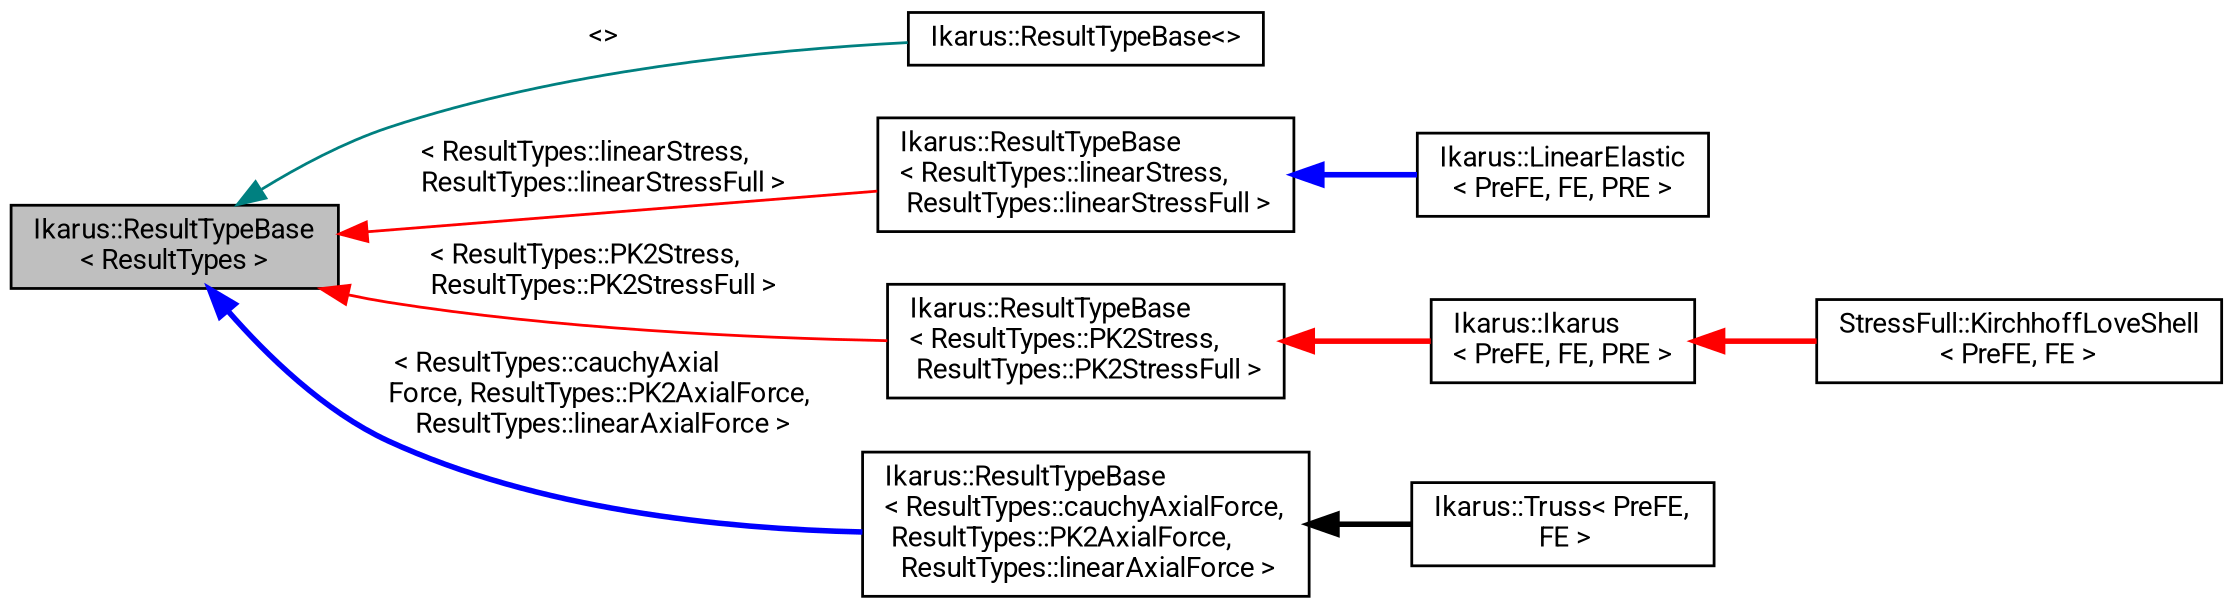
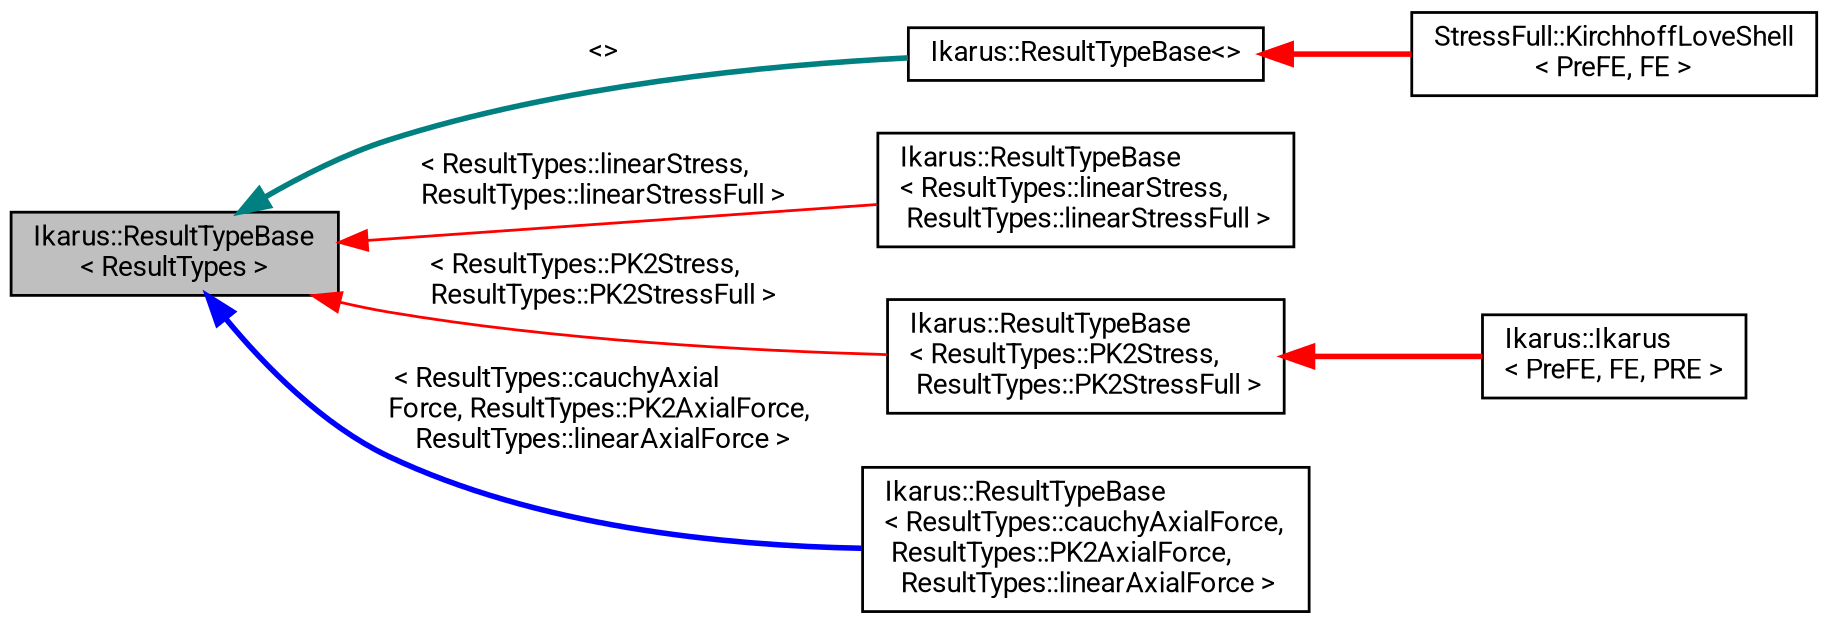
(576, 81) -> (578, 94)
(1563, 175) -> none
(1770, 341) -> (1352, 54)
(1563, 524) -> none
